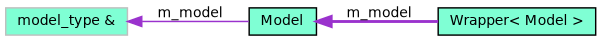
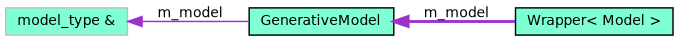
(283, 21) -> (321, 21)
